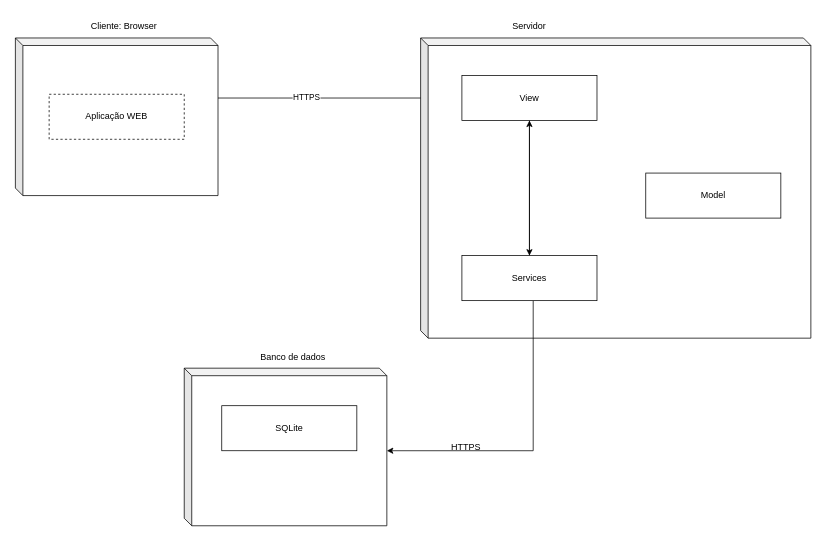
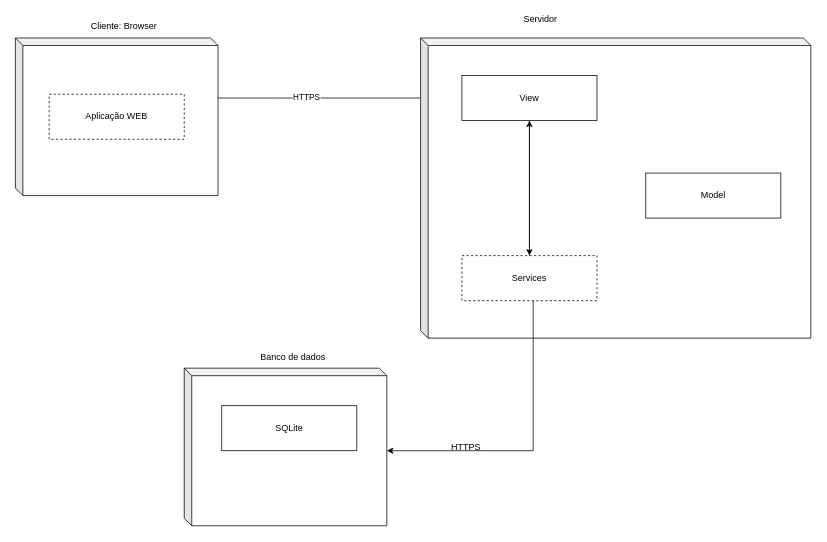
(529, 27) -> (540, 19)
(529, 278) -> (529, 278)
